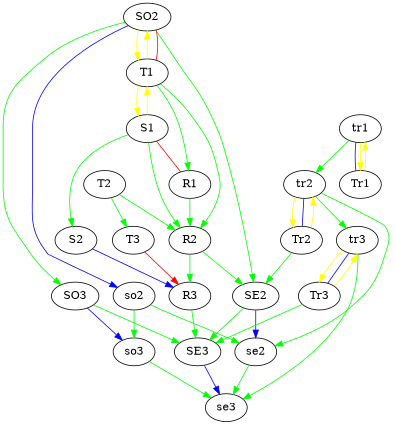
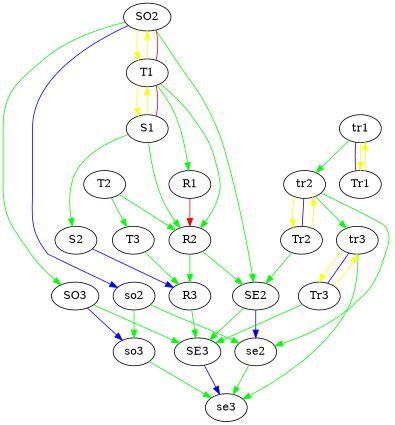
(169, 157) -> (158, 101)
(190, 209) -> (190, 209)
(159, 265) -> (159, 265)
